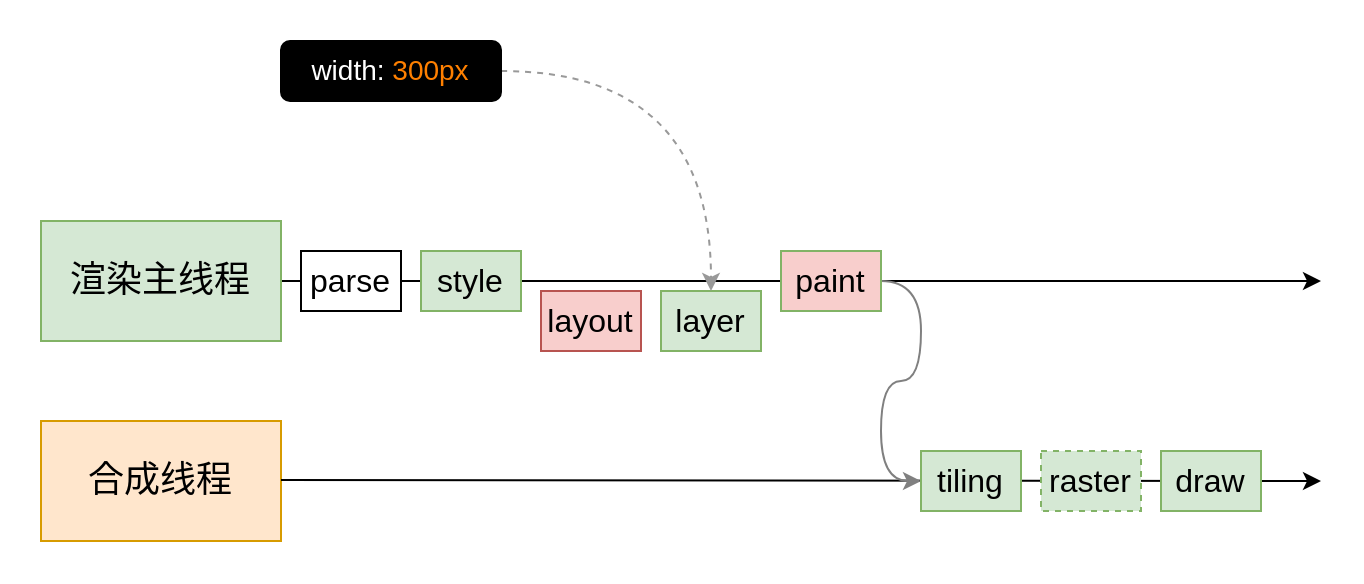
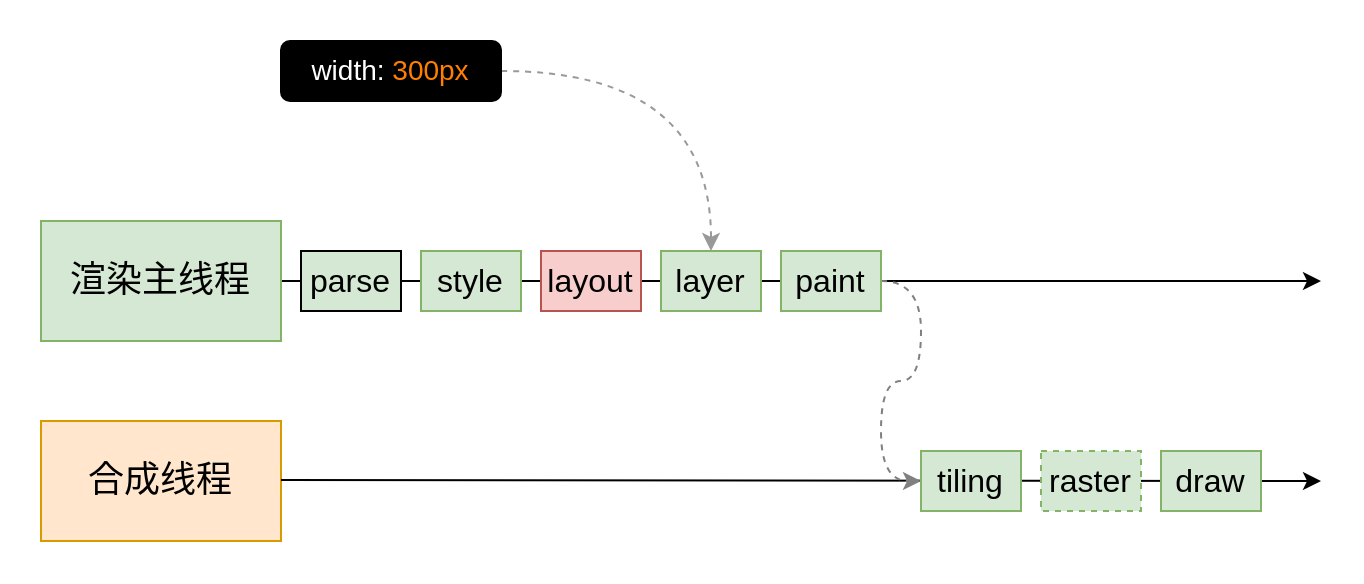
(351, 281) -> (351, 281)
(831, 281) -> (831, 281)
(591, 321) -> (591, 281)
(711, 321) -> (711, 281)
(905, 381) -> (905, 381)
